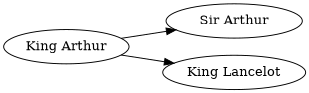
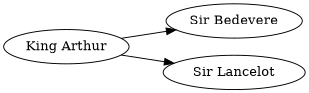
(234, 21) -> (234, 21)
(234, 72) -> (234, 72)
